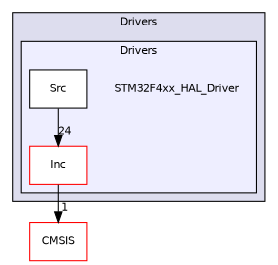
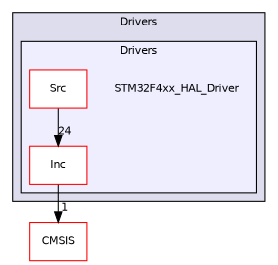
(58, 89) -> (58, 89)
